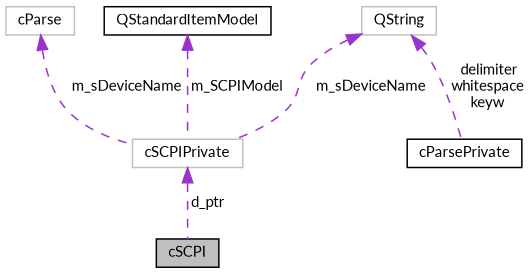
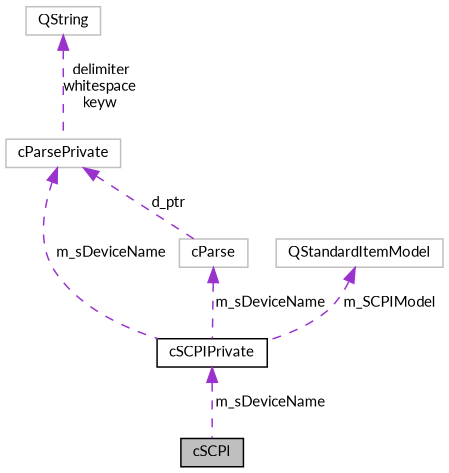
(188, 21) -> (360, 253)
(296, 94) -> (65, 284)
(188, 153) -> (212, 353)
(465, 153) -> (63, 153)
(206, 203) -> (269, 403)
none -> (145, 207)
